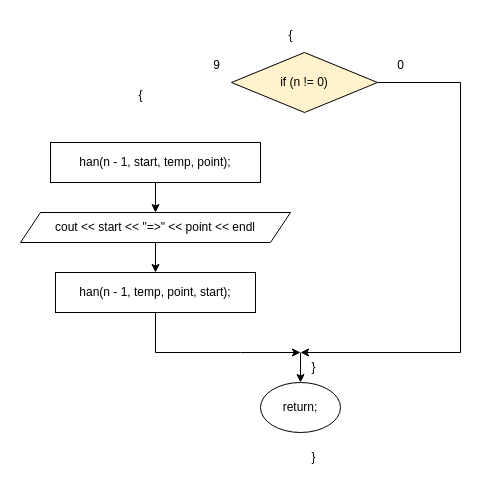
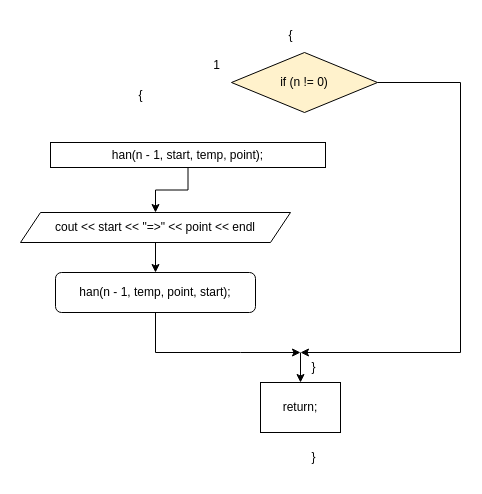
(217, 66) -> (217, 66)
(401, 66) -> none
(156, 163) -> (188, 155)
(156, 293) -> (156, 293)
(301, 408) -> (301, 408)
